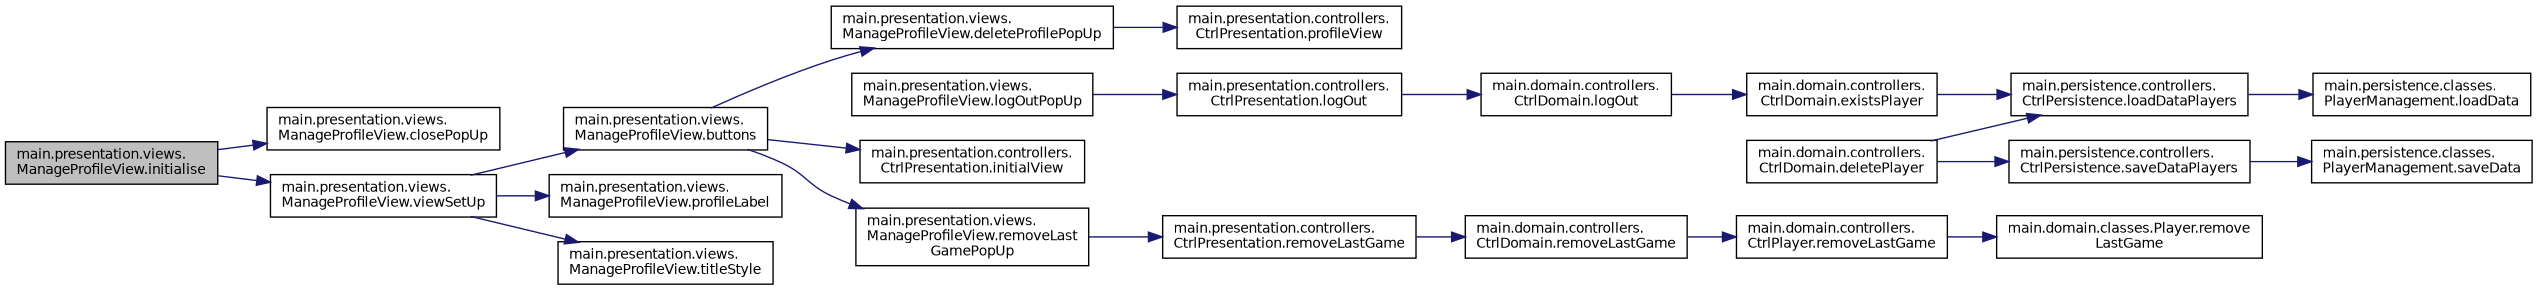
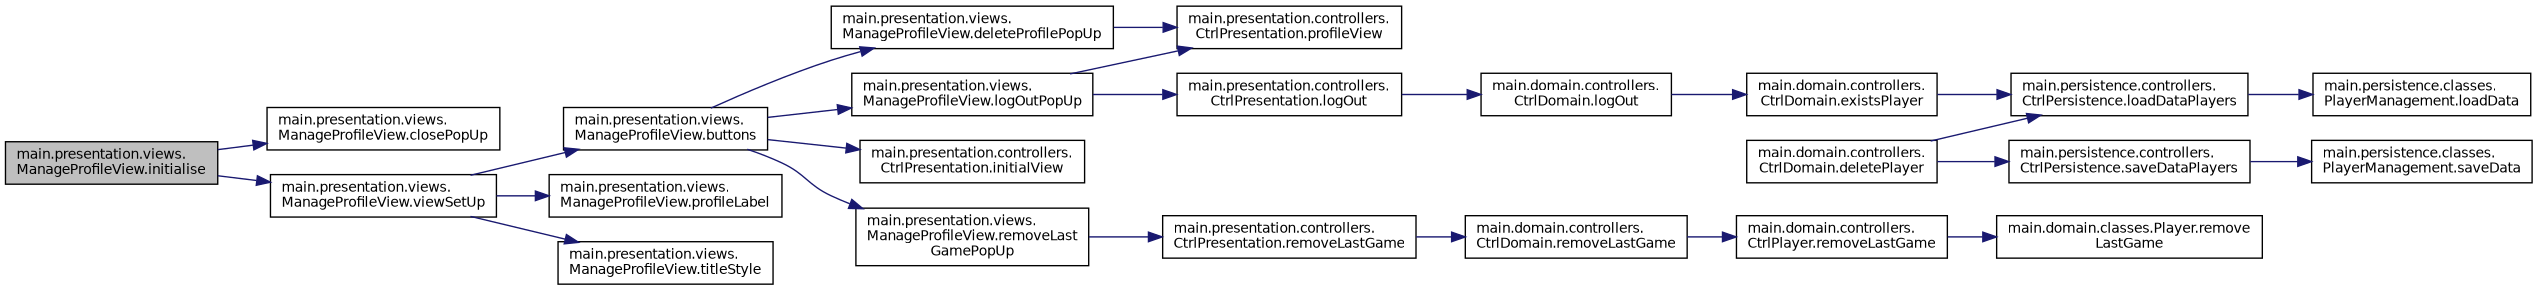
none -> (1124, 62)
none -> (803, 113)
